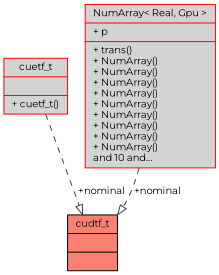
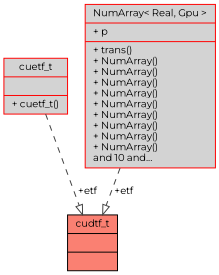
(101, 191) -> (87, 191)
(157, 191) -> (123, 191)
